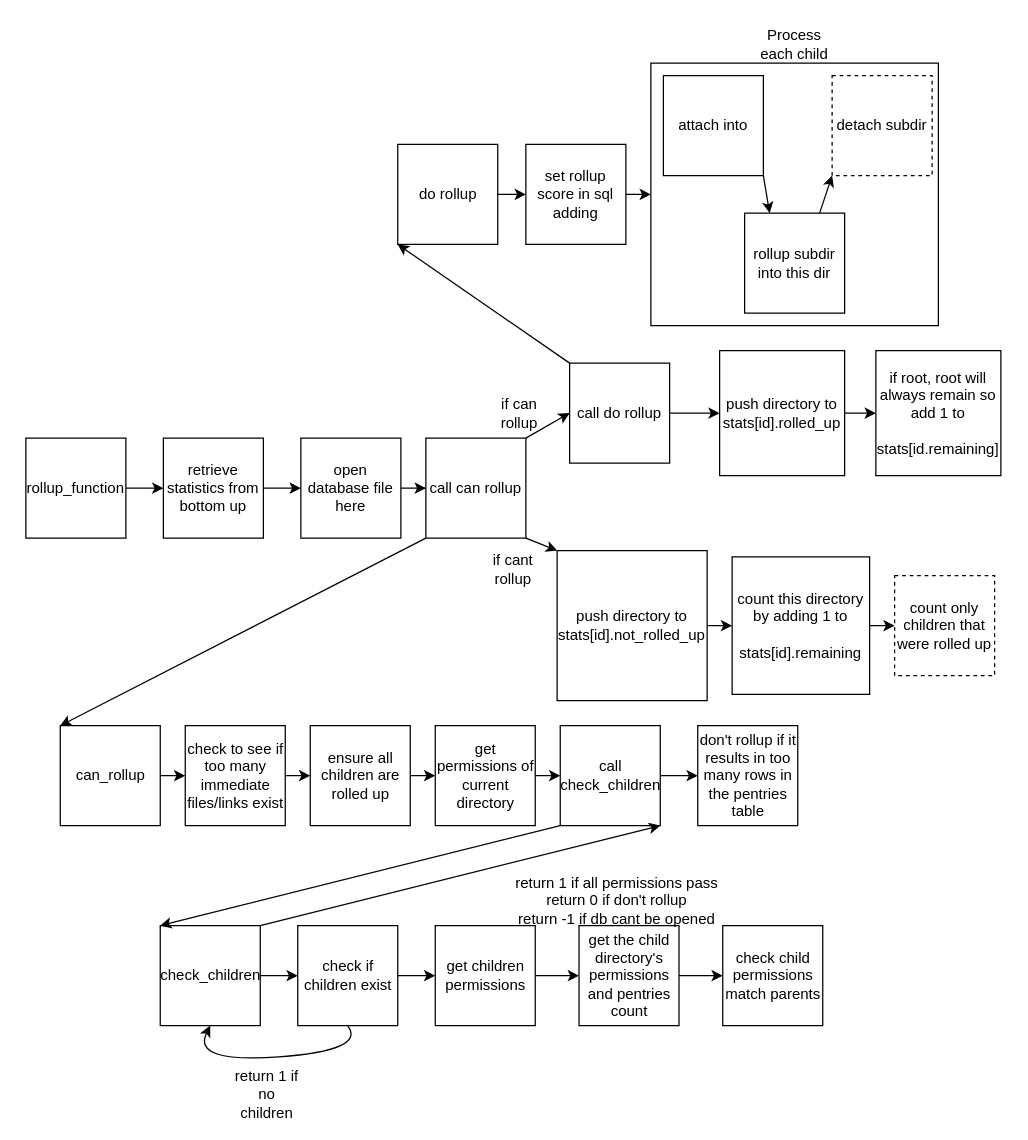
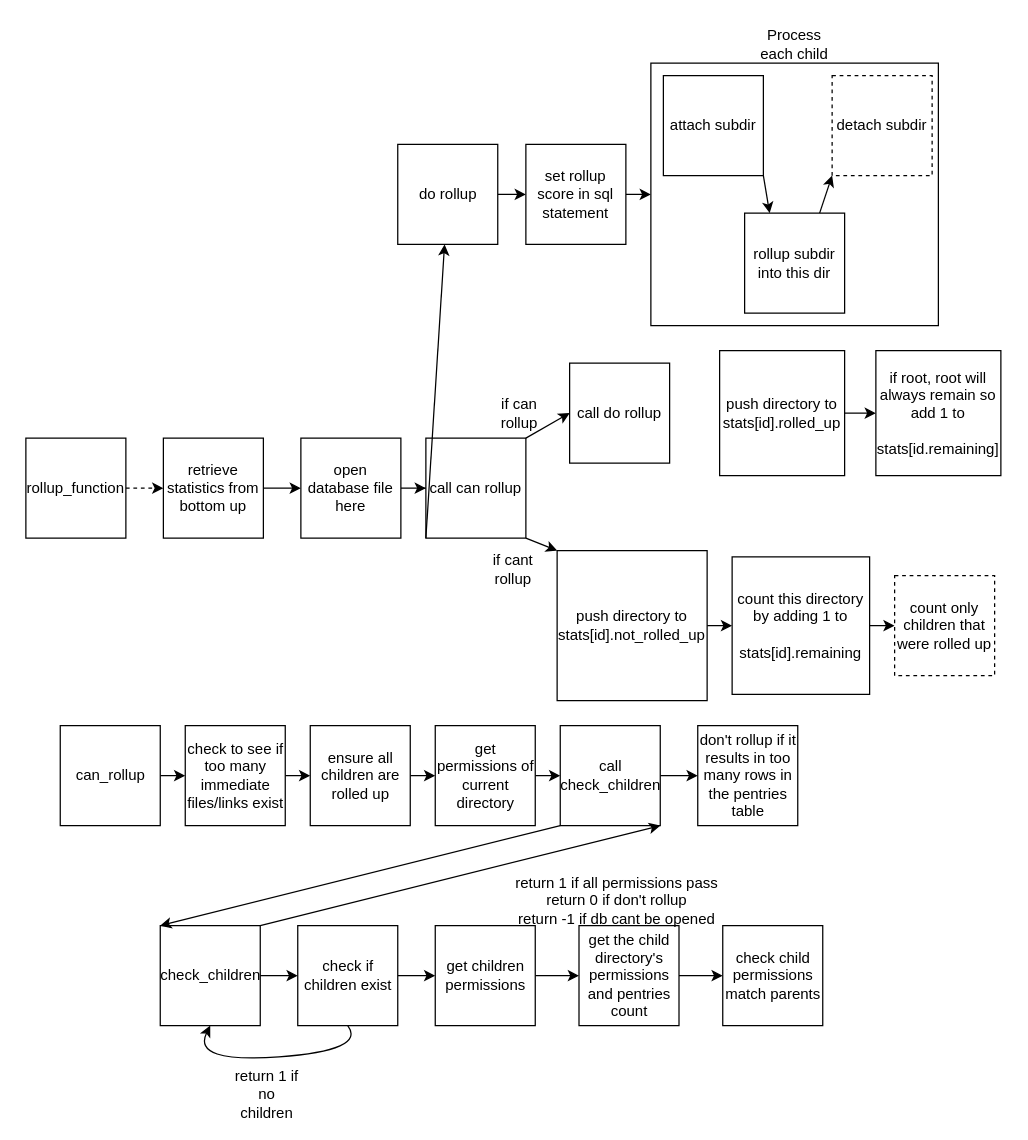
(713, 126) -> (713, 126)
(576, 194) -> (576, 194)
(487, 306) -> none
(690, 413) -> none
(141, 488) -> (141, 488)
(246, 630) -> (435, 388)
